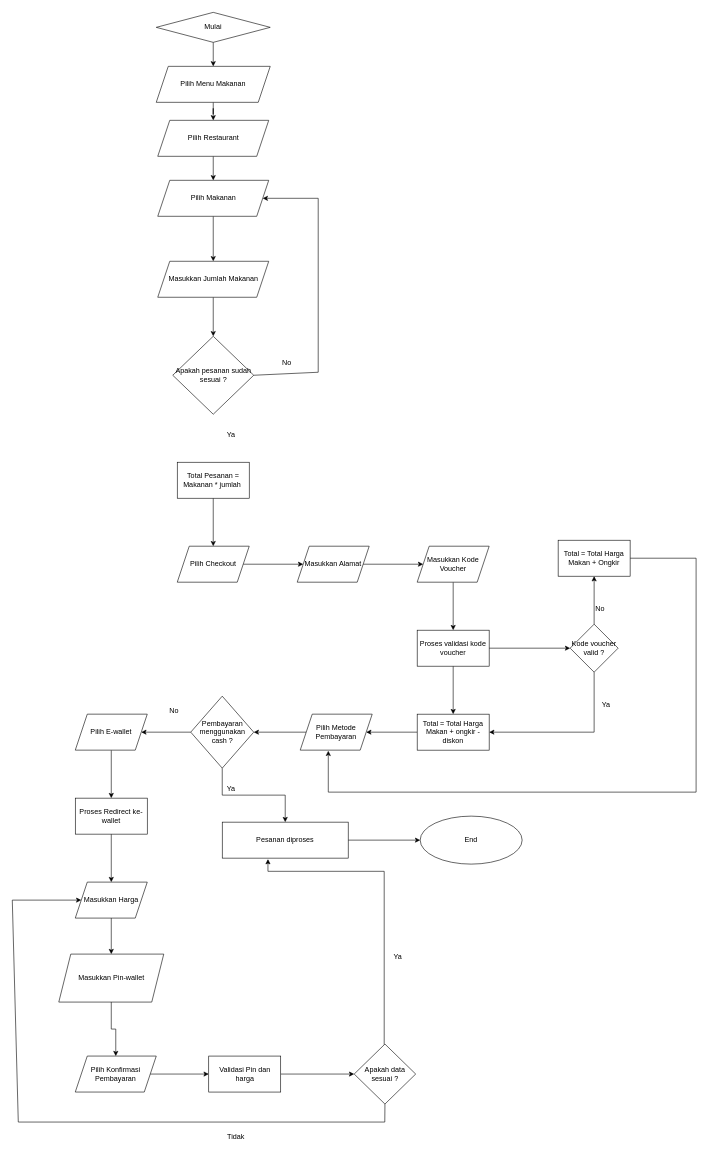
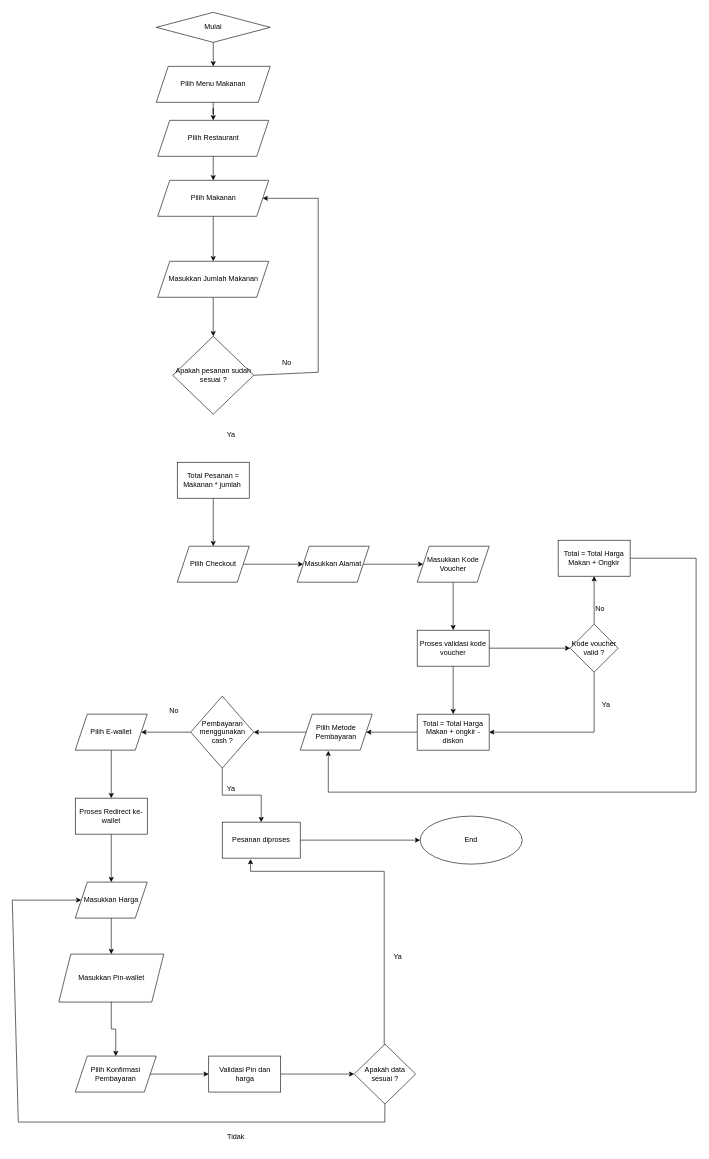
(285, 840) -> (261, 840)
